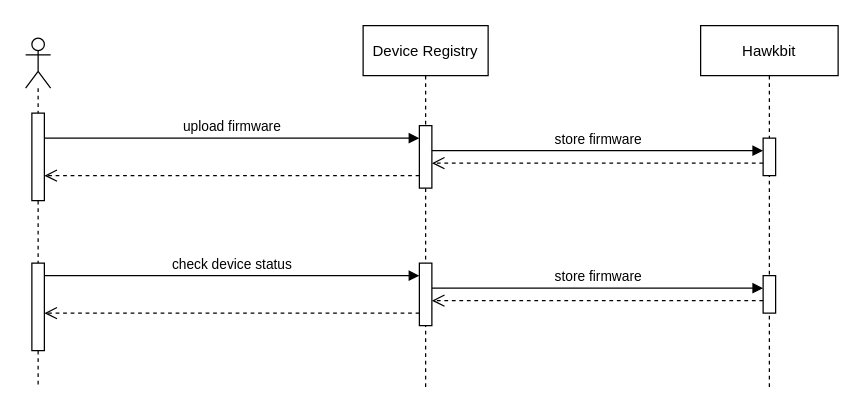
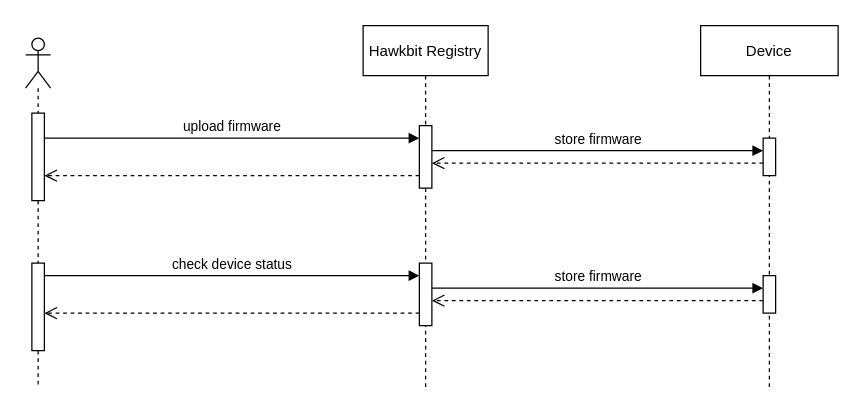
(425, 51) -> (425, 51)
(769, 51) -> (769, 51)
